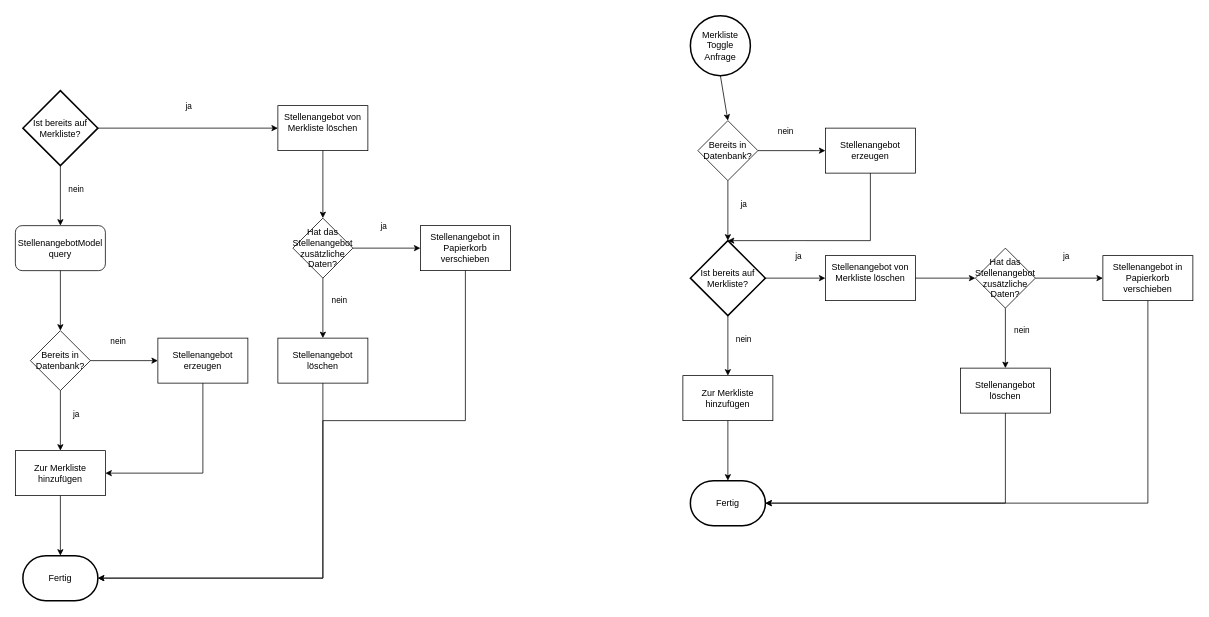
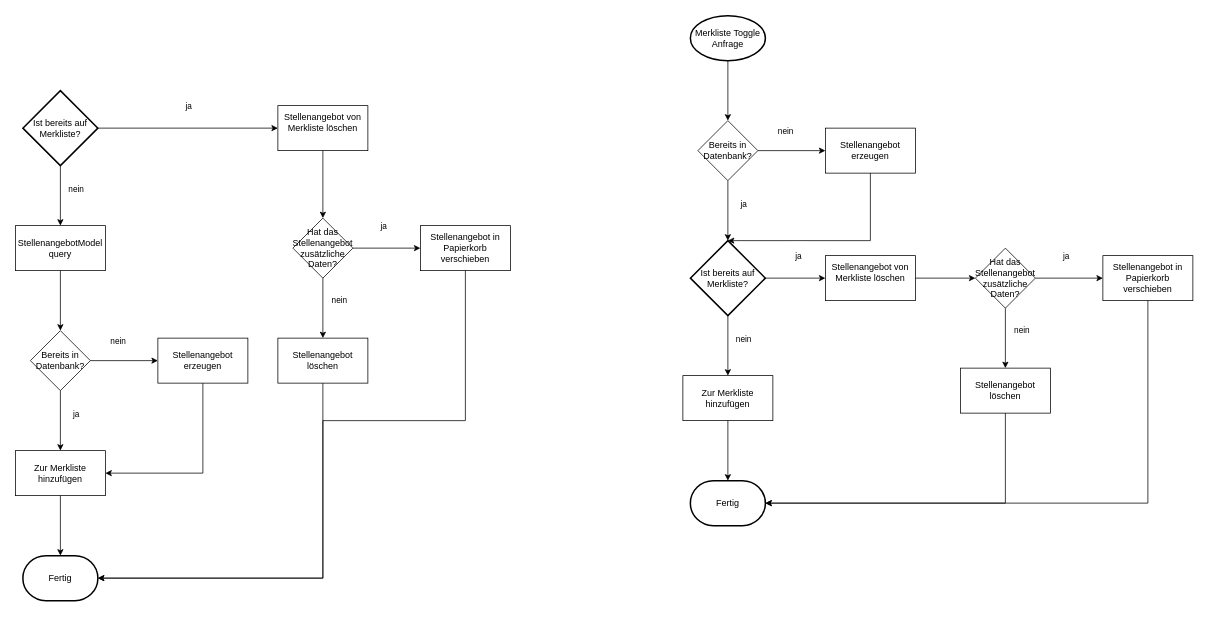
(720, 45) -> (728, 38)
(60, 248) -> (60, 248)
